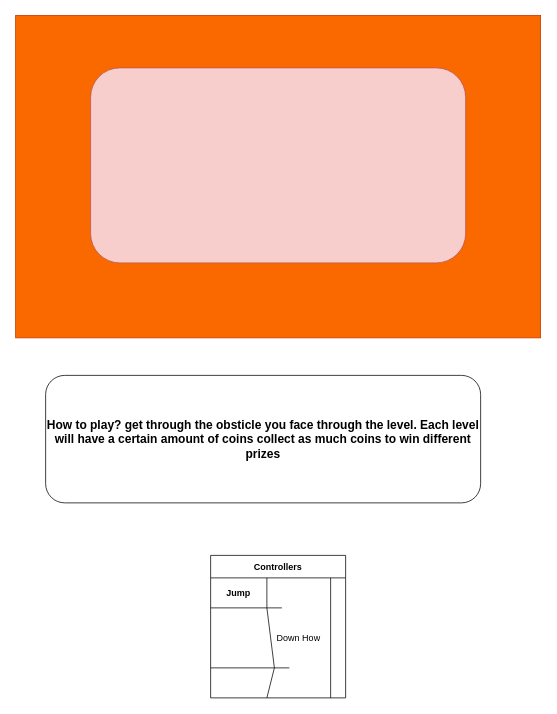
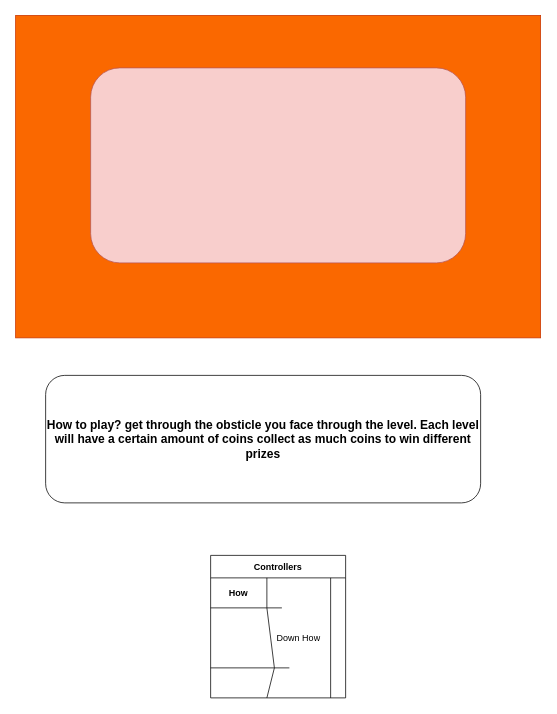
(239, 593) -> (239, 593)
